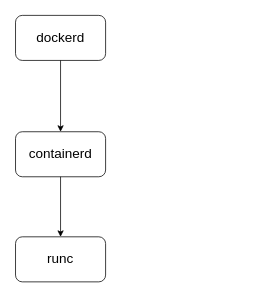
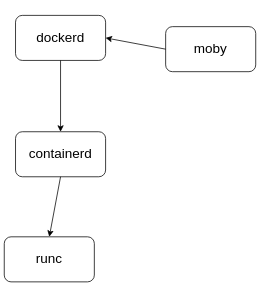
none -> (138, 44)
none -> (210, 49)
(60, 259) -> (49, 259)
